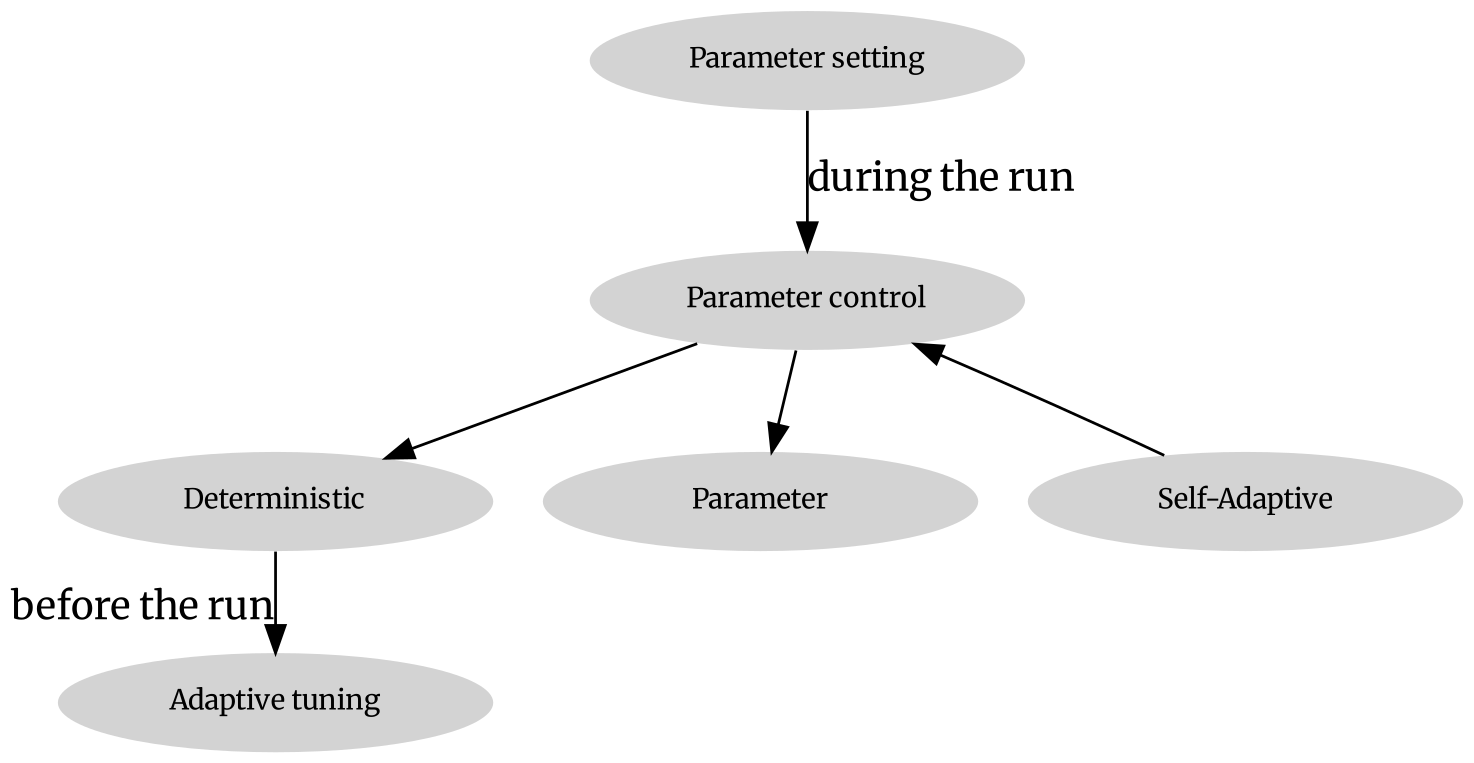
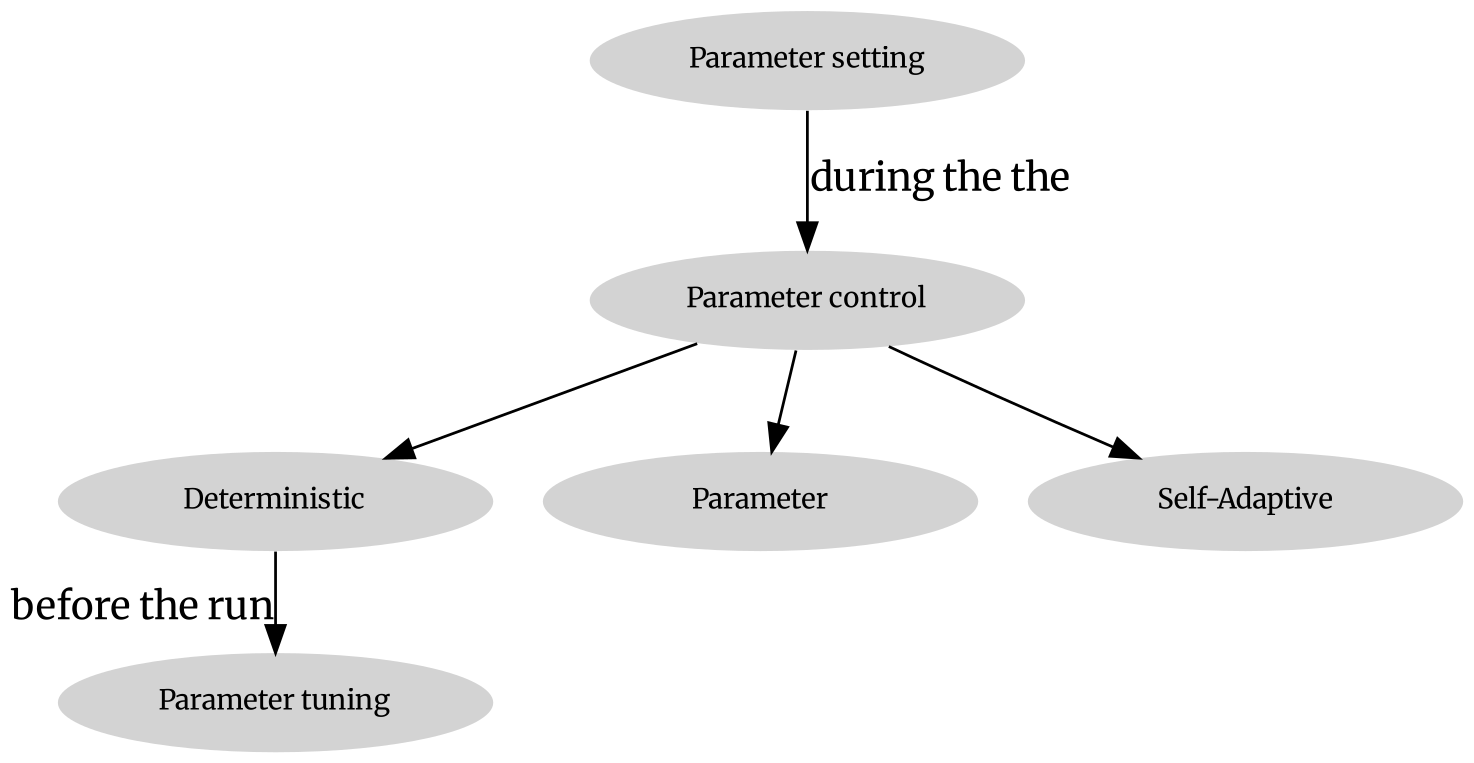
(941, 180) -> (941, 180)
(1053, 404) -> (1001, 398)
(276, 703) -> (276, 703)
